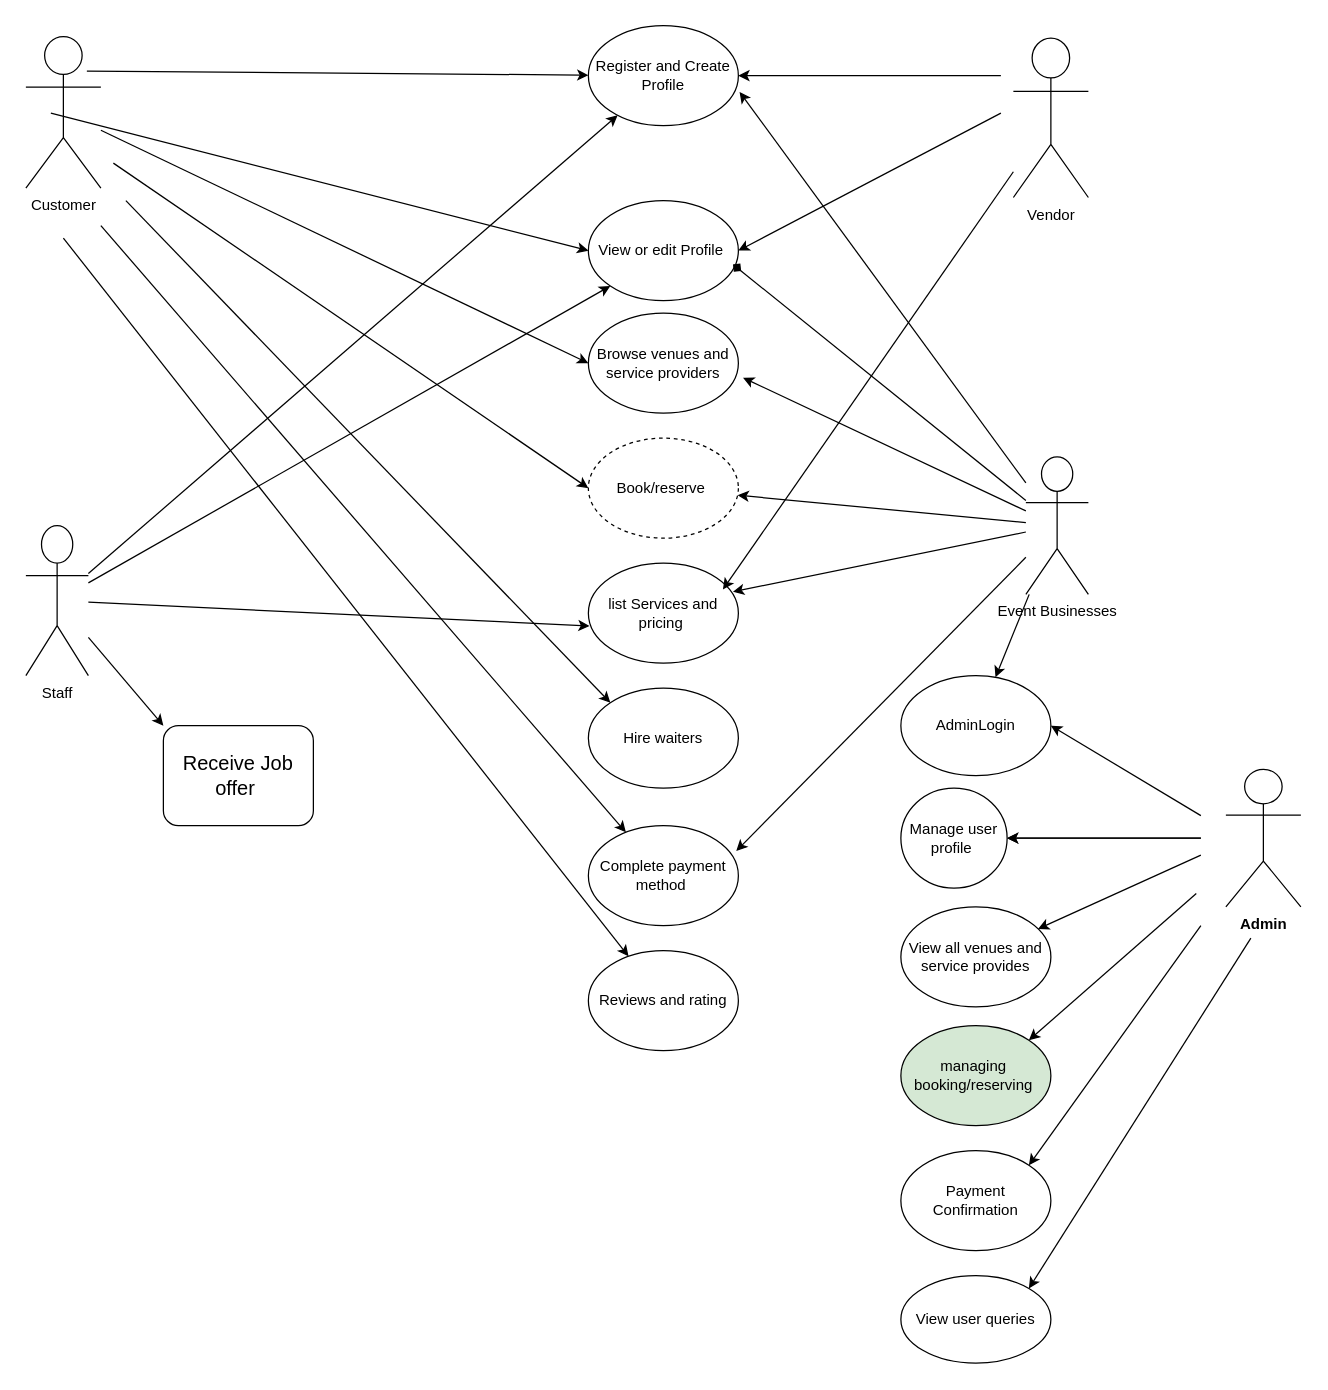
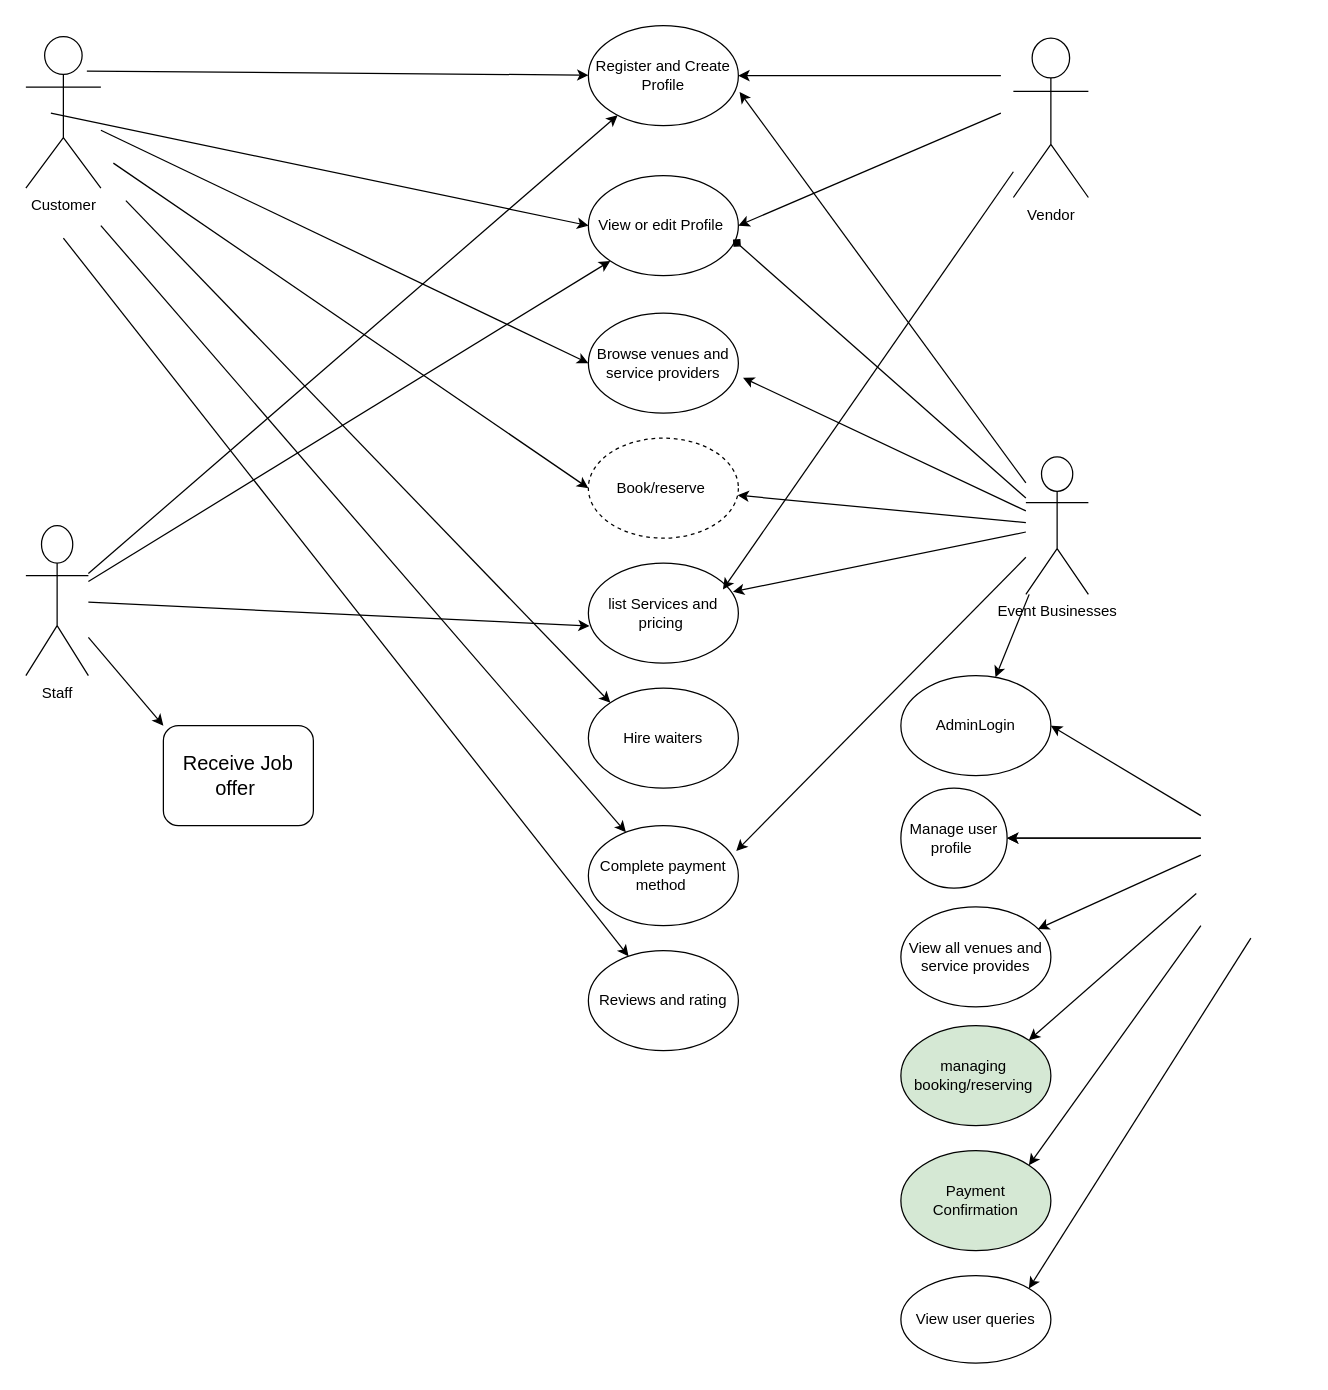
(663, 251) -> (663, 226)
(1263, 838) -> none
(976, 1201) -> (976, 1201)
